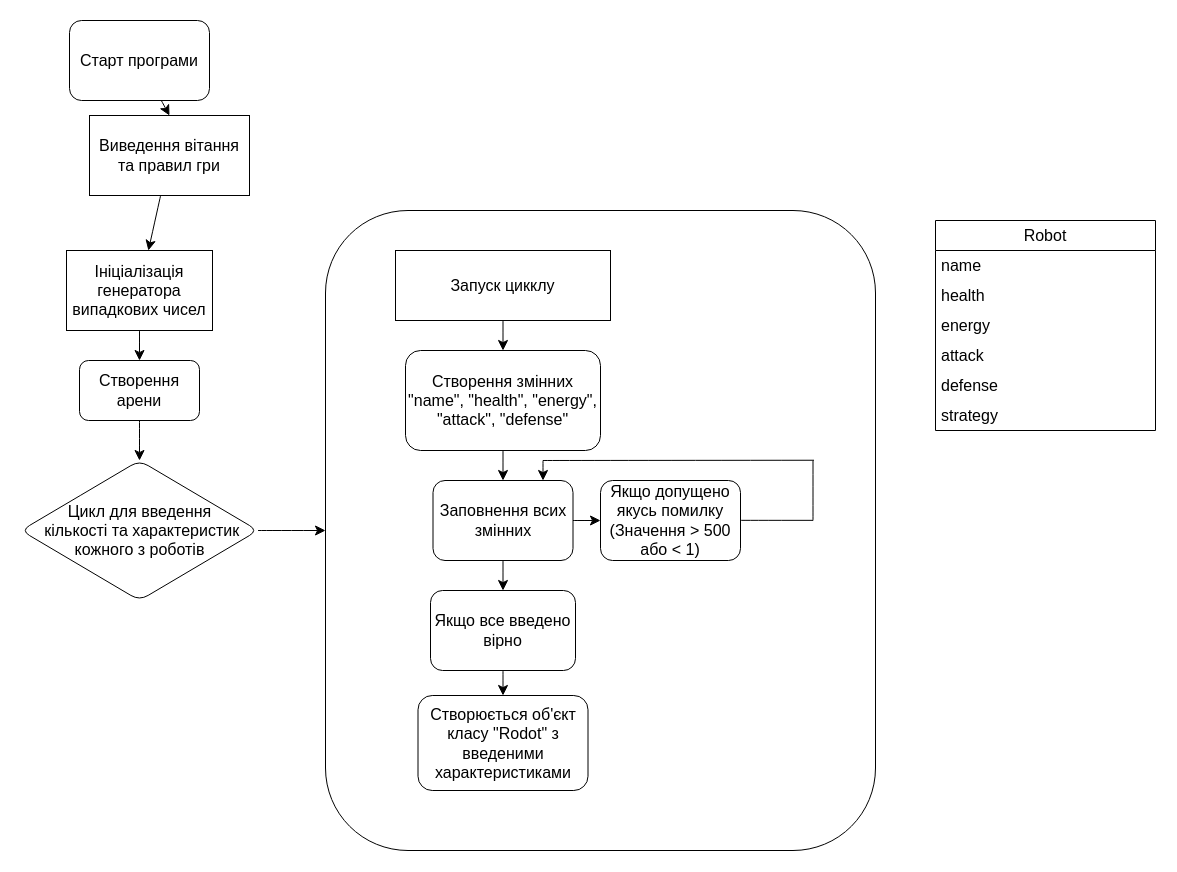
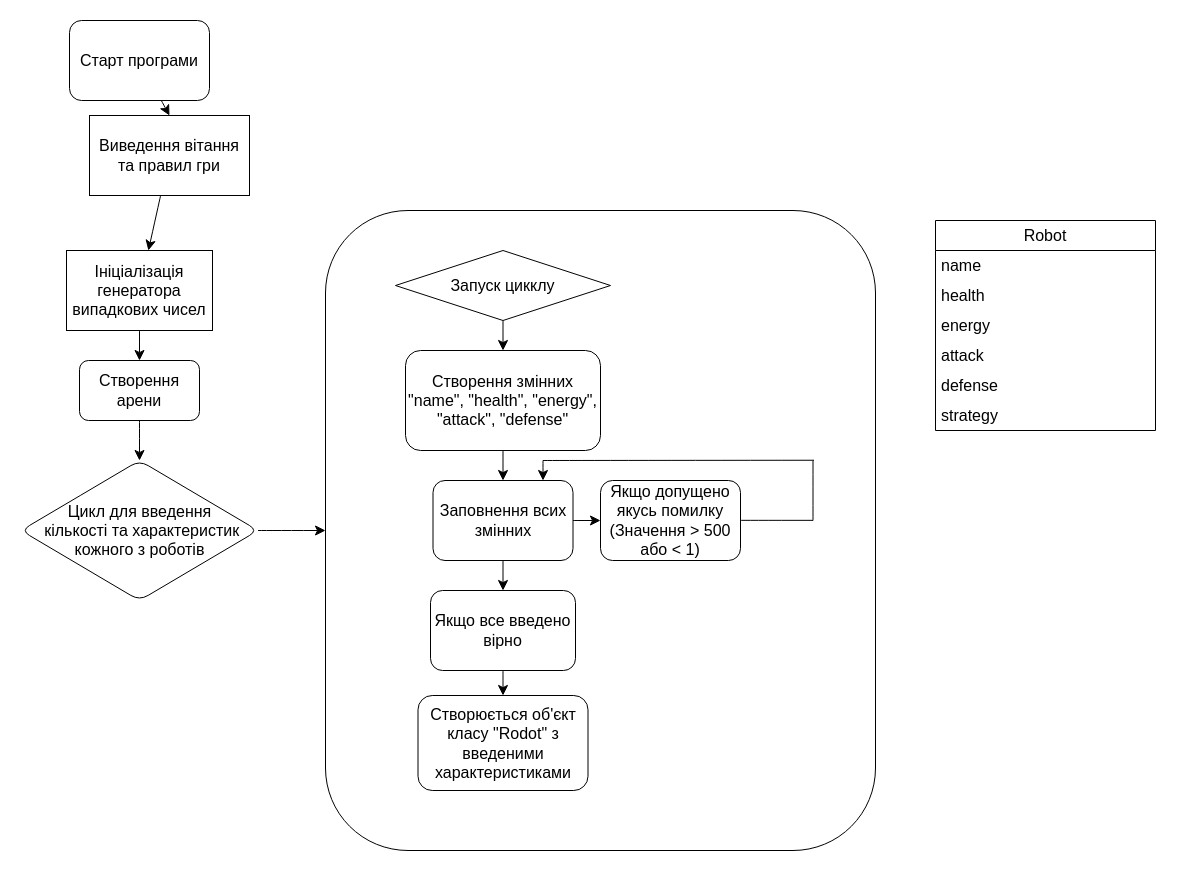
(503, 286) -> (503, 286)
